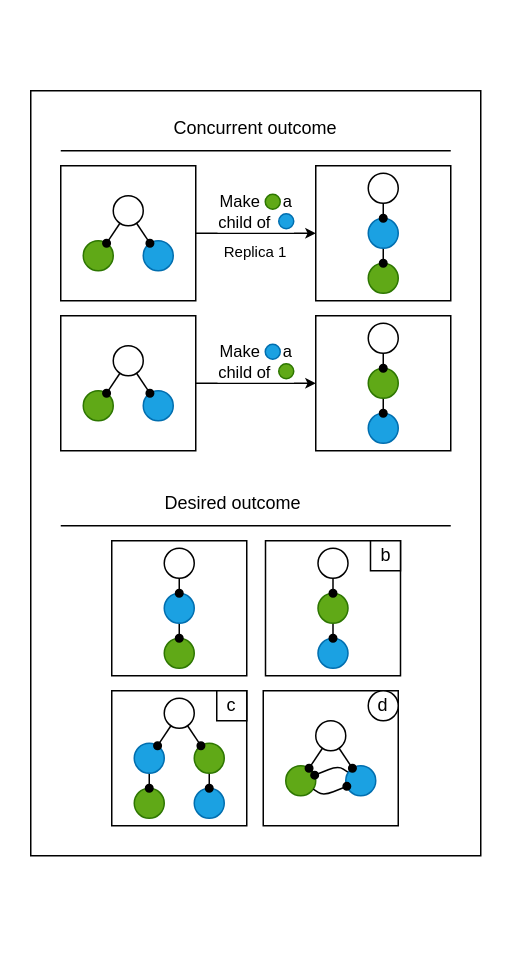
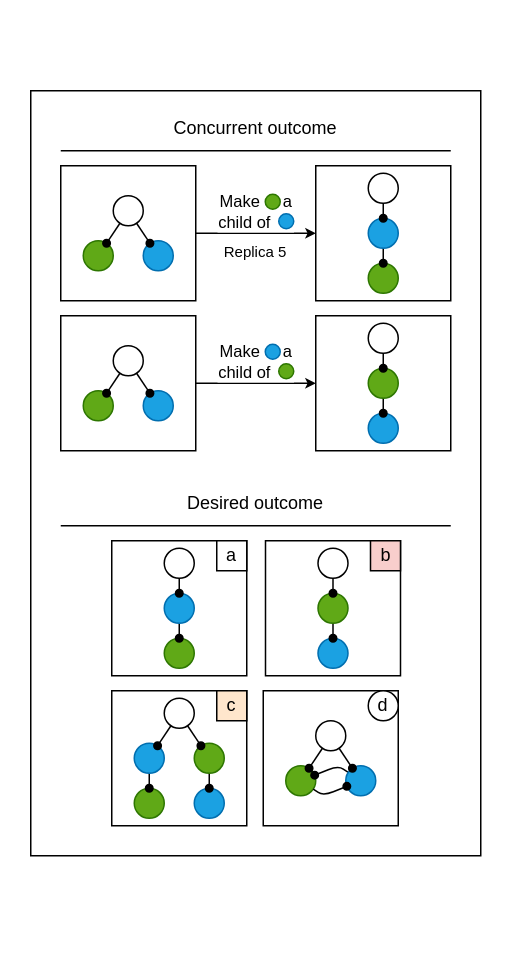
(256, 251) -> (256, 251)
(233, 503) -> (256, 503)
none -> (232, 556)
(386, 556) -> (386, 556)
(232, 706) -> (232, 706)
